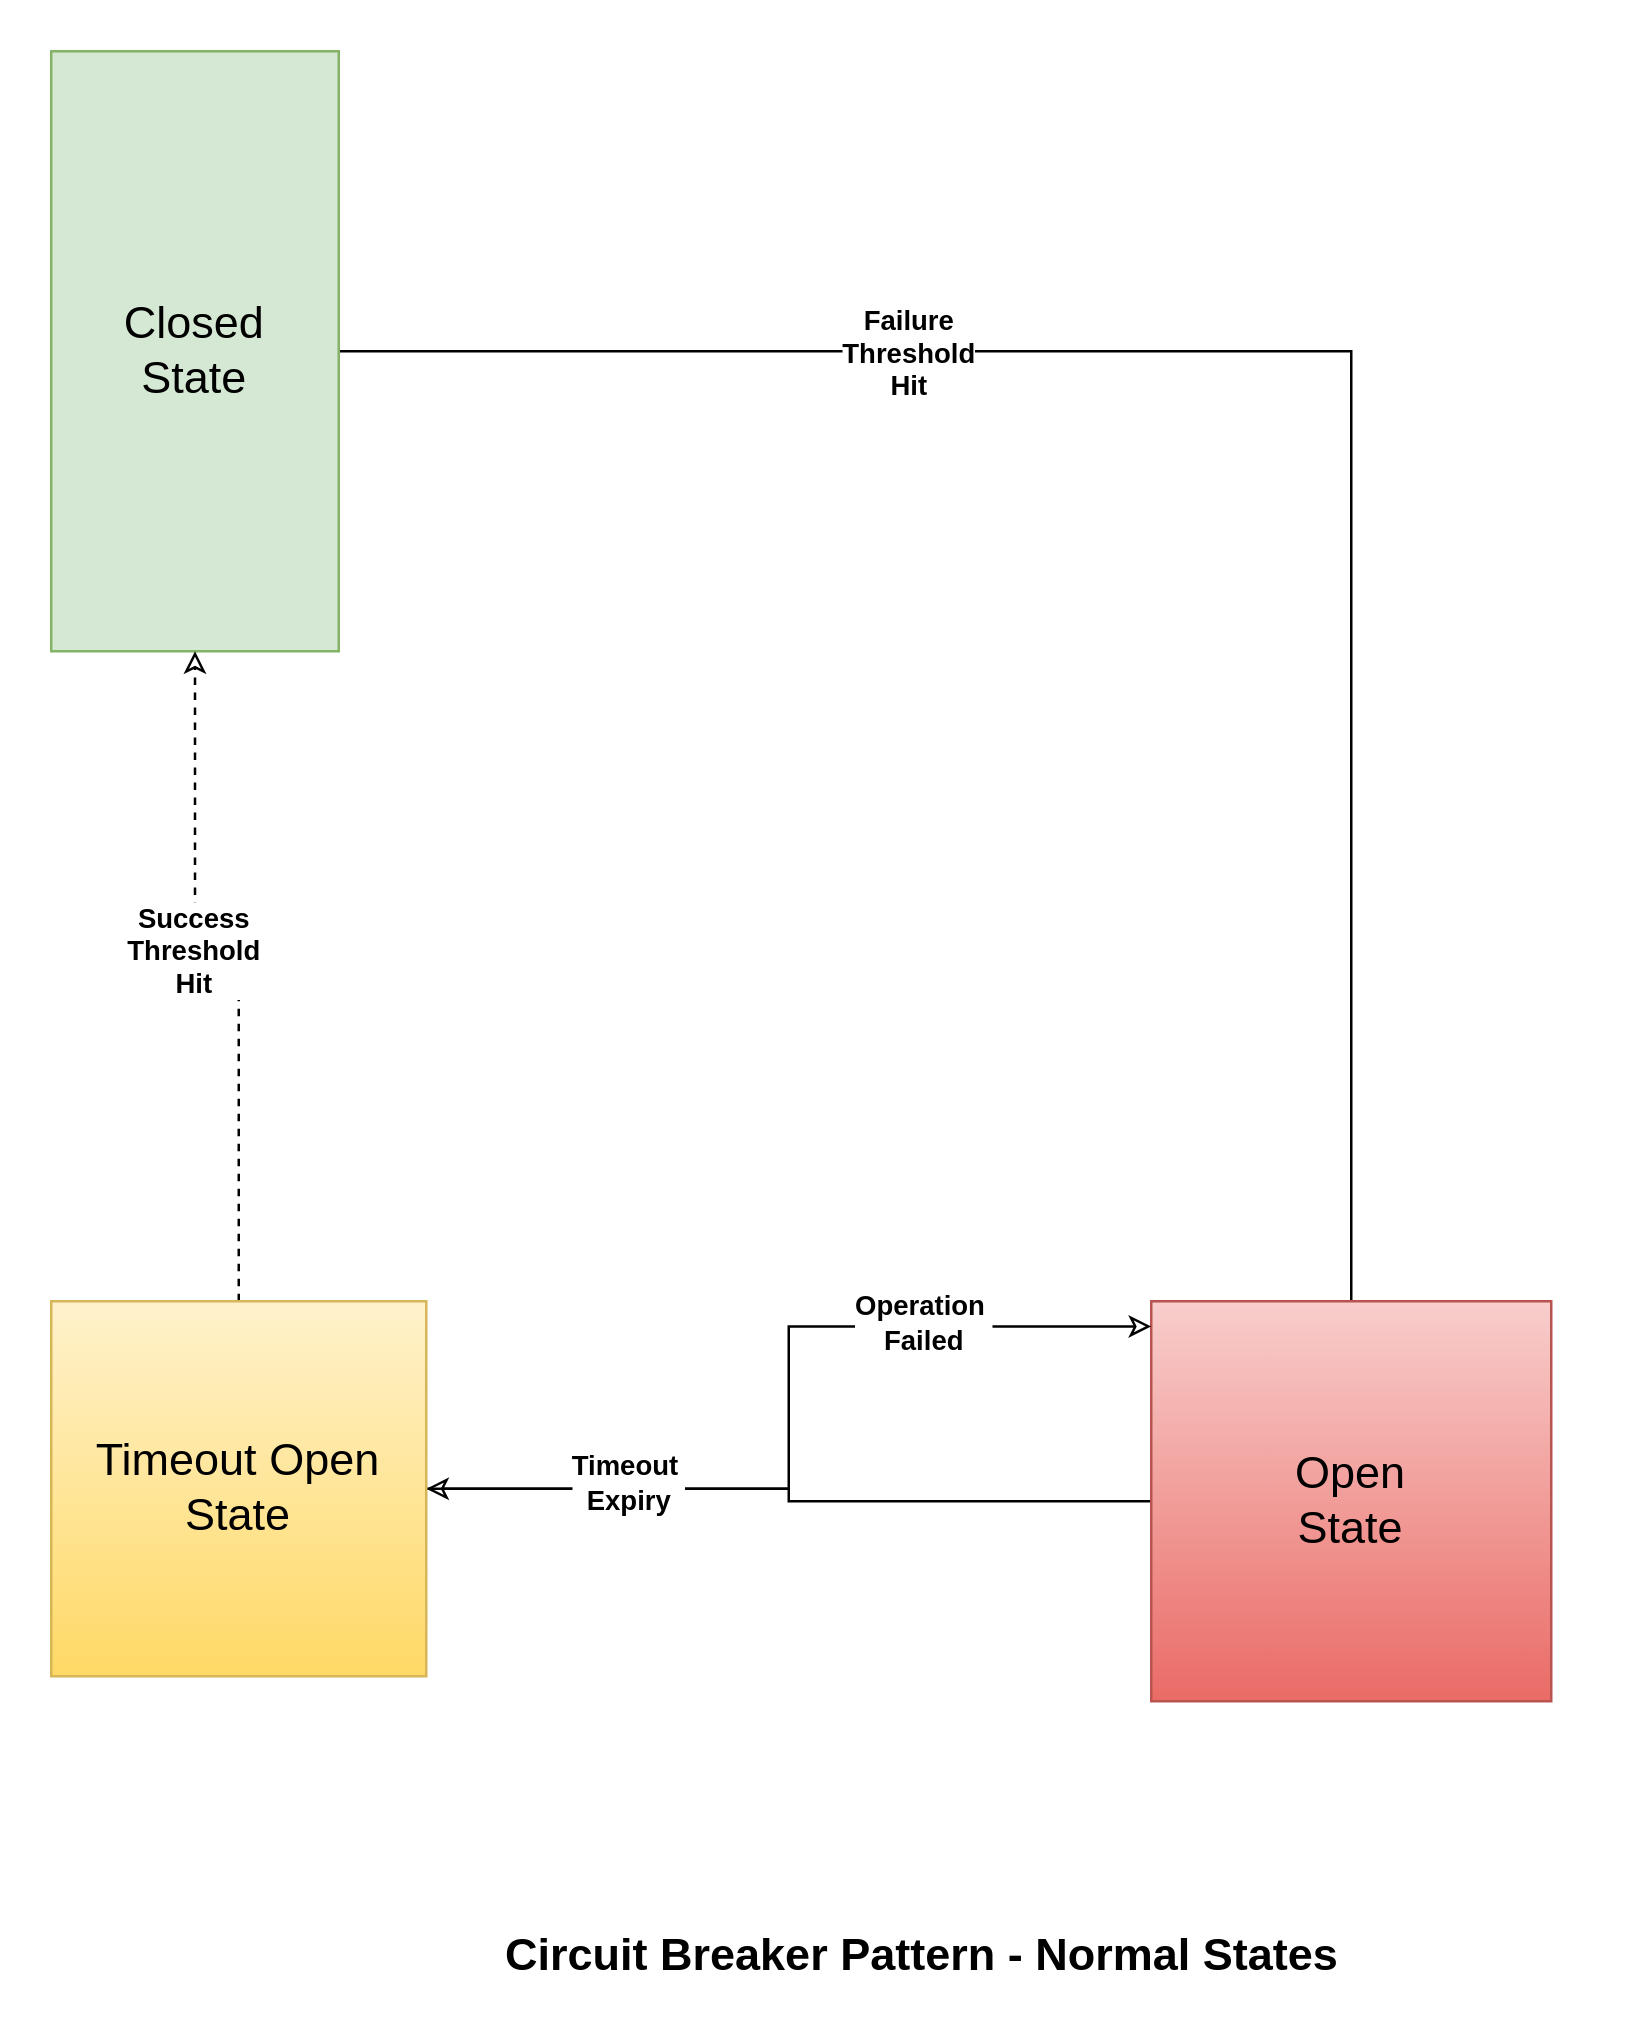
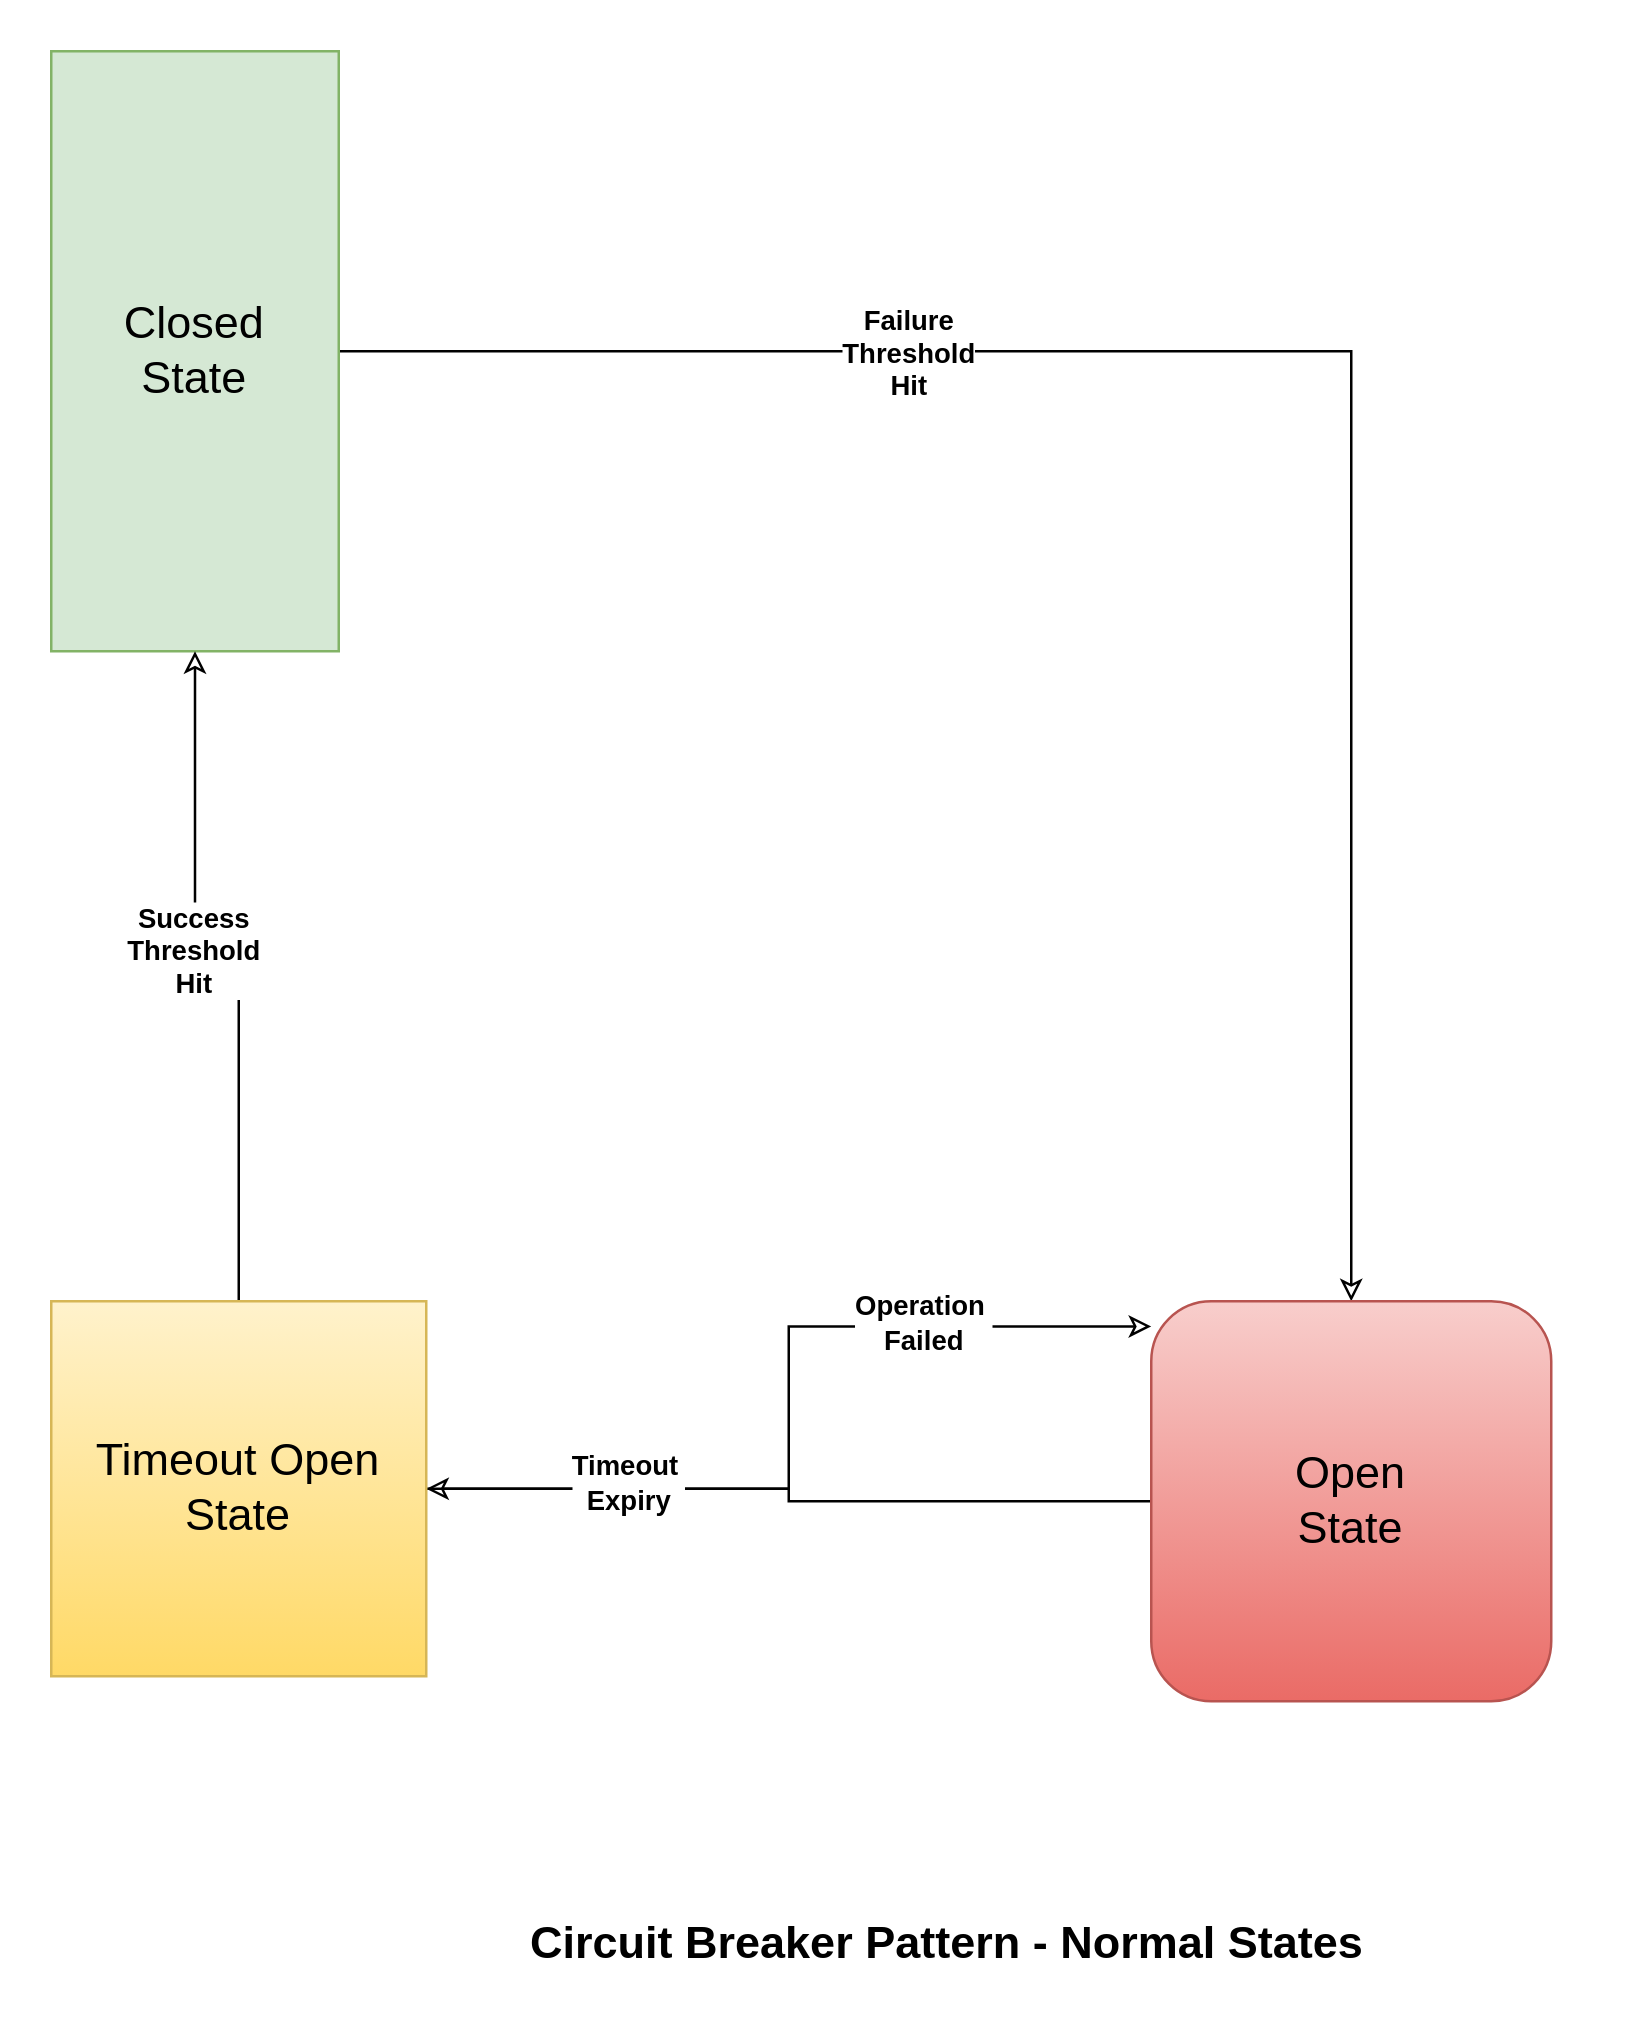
(239, 1149) -> (239, 1149)
(1351, 1290) -> (1351, 1283)
(1351, 1501) -> (1351, 1501)
(1026, 1951) -> (1051, 1939)
